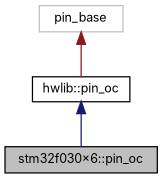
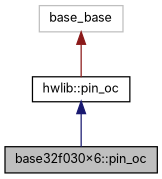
(81, 19) -> (81, 19)
(81, 160) -> (81, 160)
